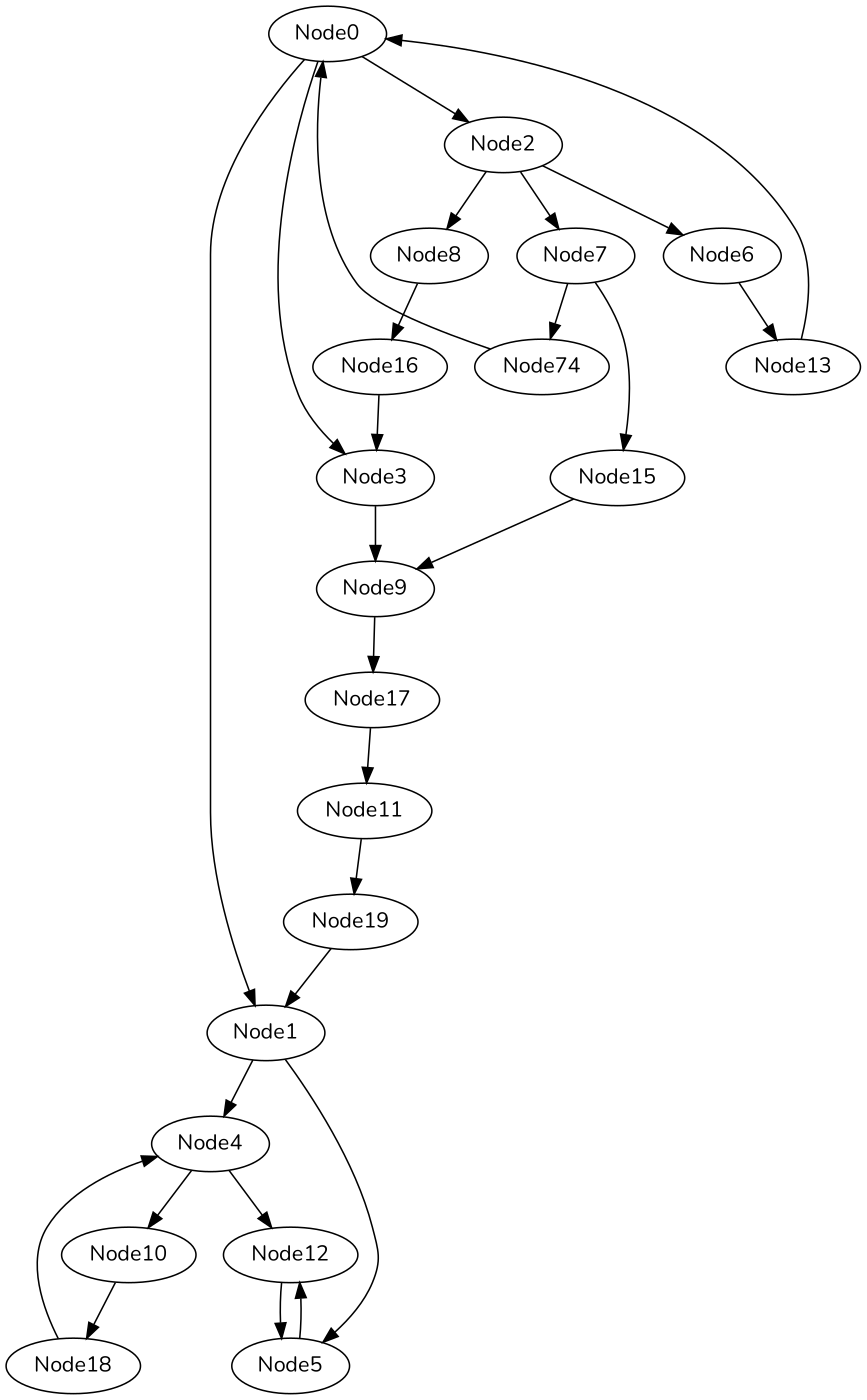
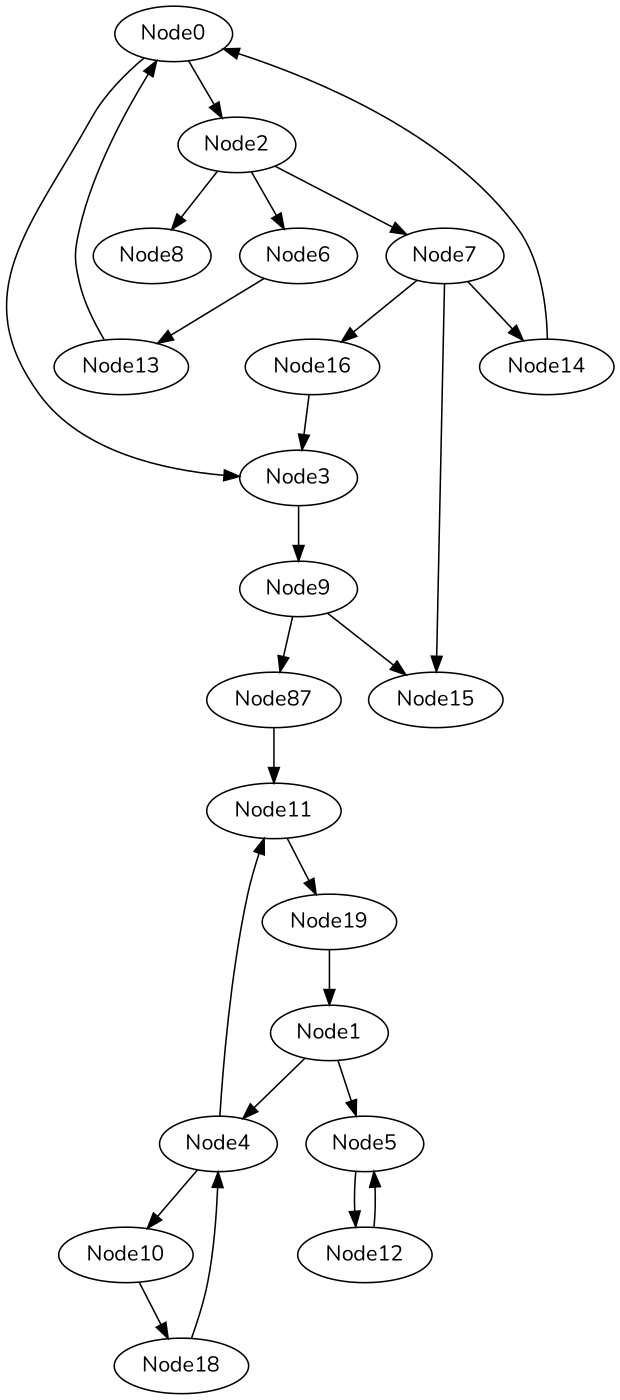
(408, 304) -> (385, 306)
(542, 367) -> (547, 367)
(211, 515) -> none
(503, 531) -> (360, 639)
(372, 700) -> (274, 700)
(246, 1193) -> (233, 984)
